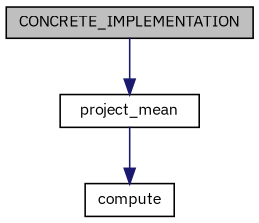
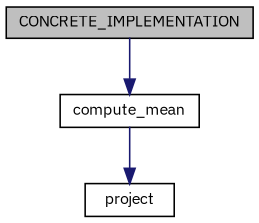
(130, 111) -> (130, 111)
(130, 200) -> (130, 200)
